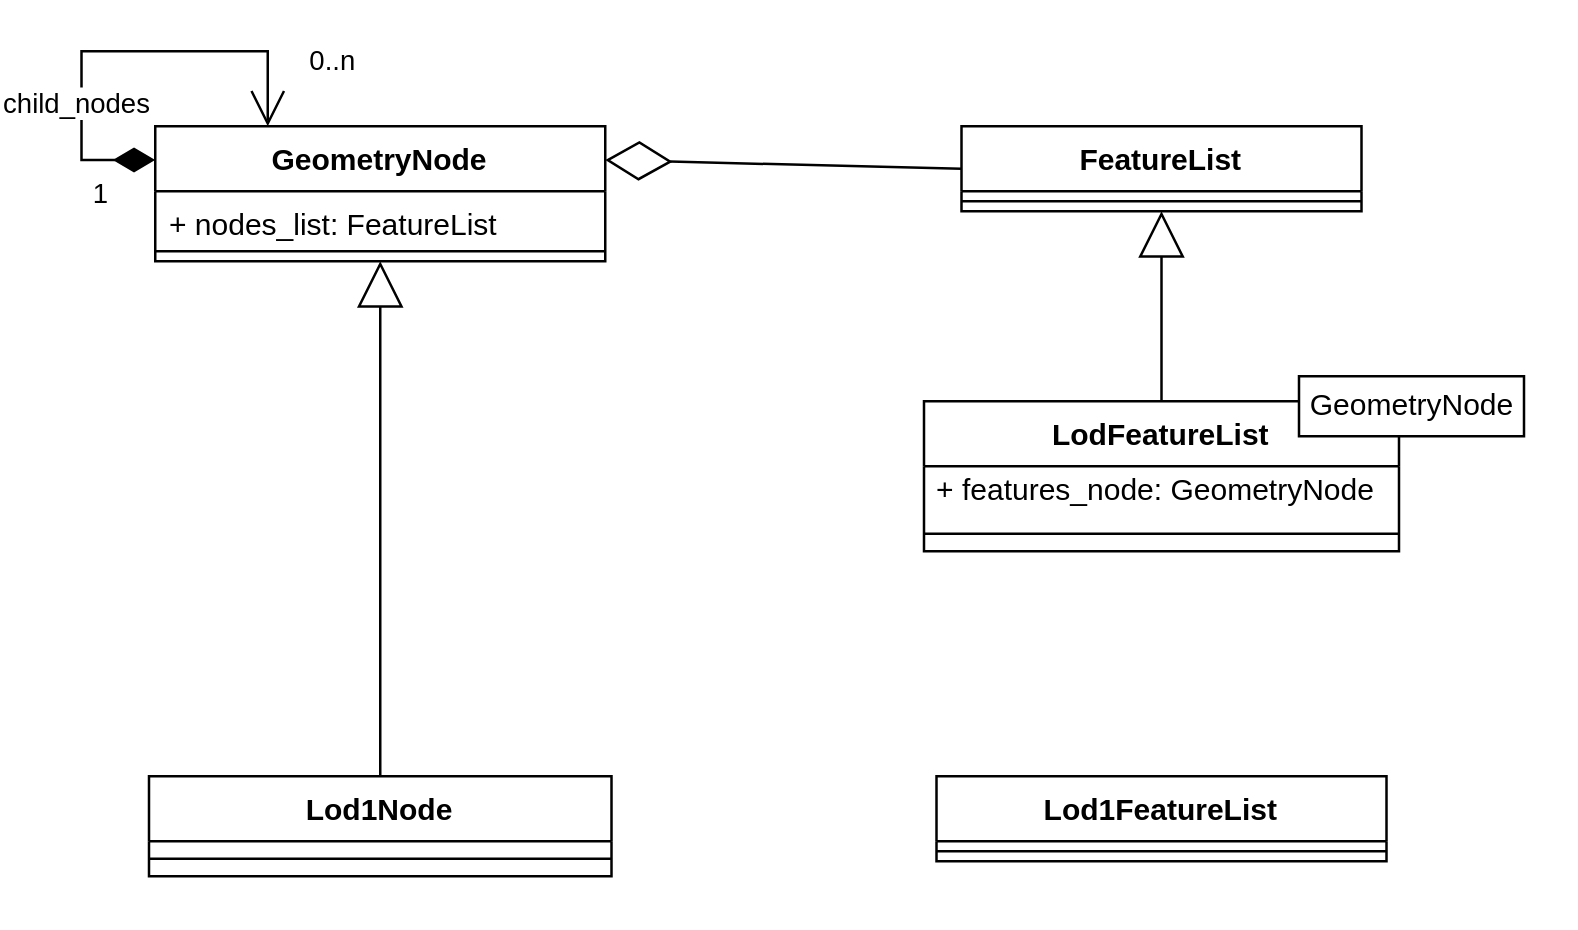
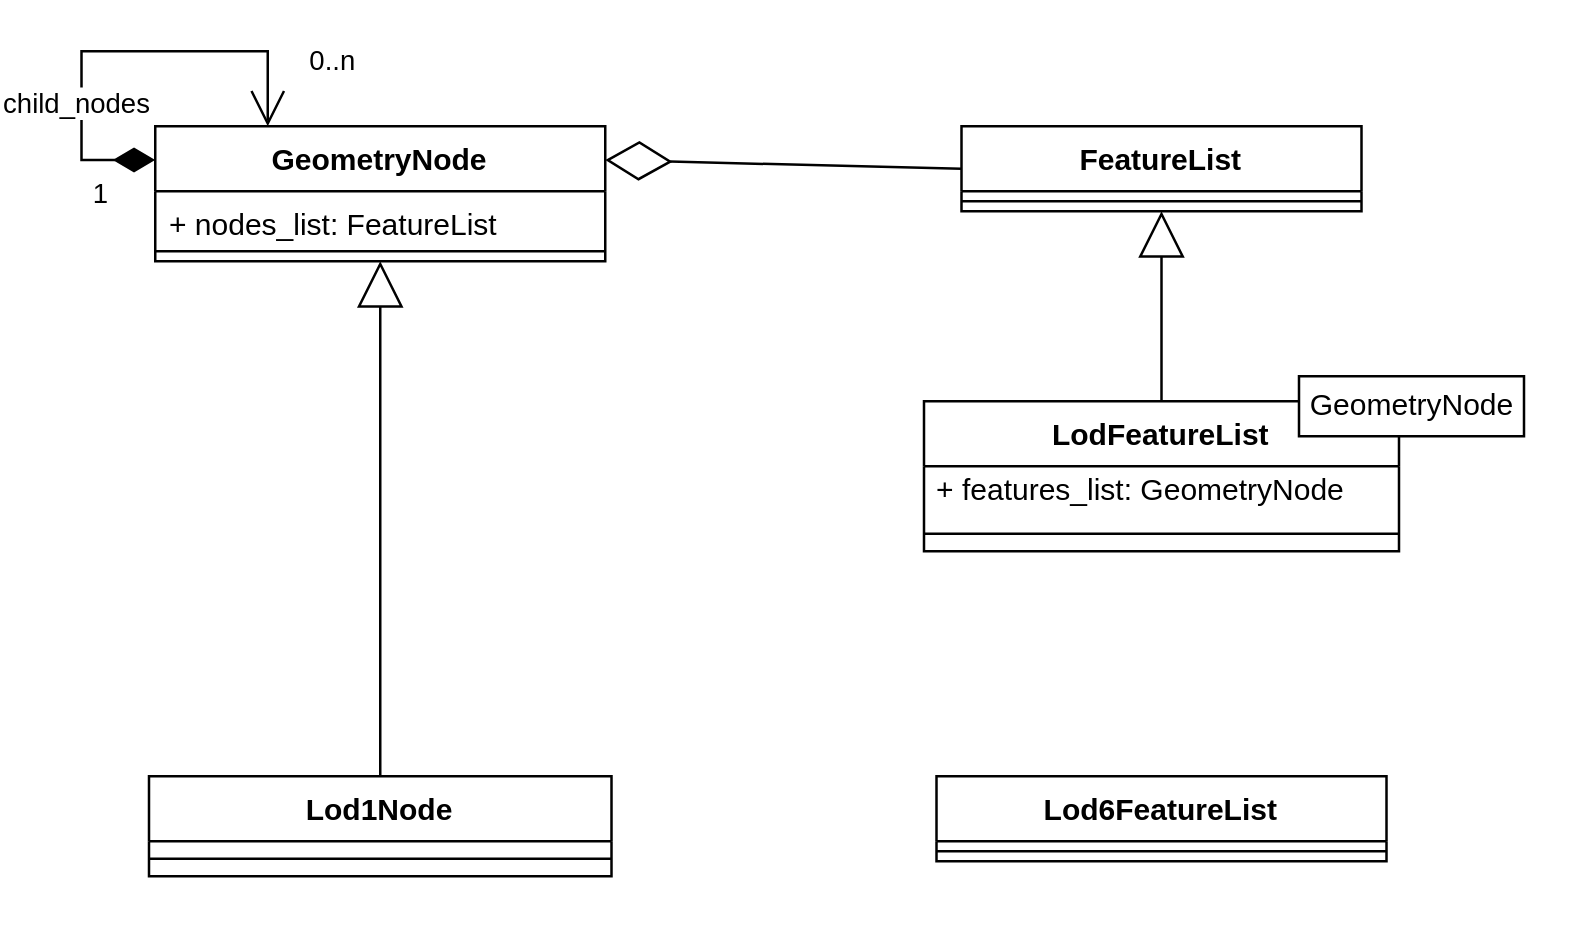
(1161, 491) -> (1153, 491)
(1160, 810) -> (1160, 810)
